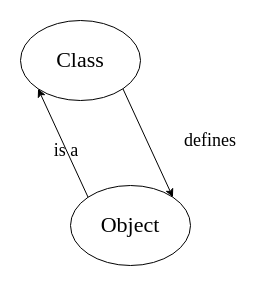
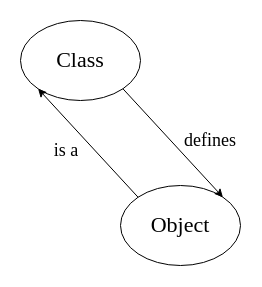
(131, 226) -> (181, 226)
